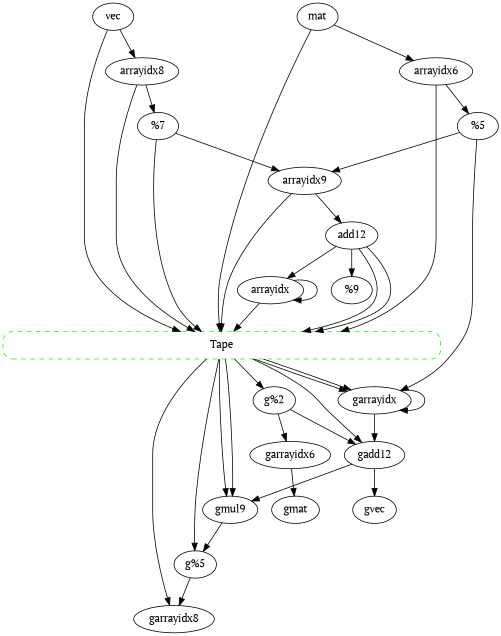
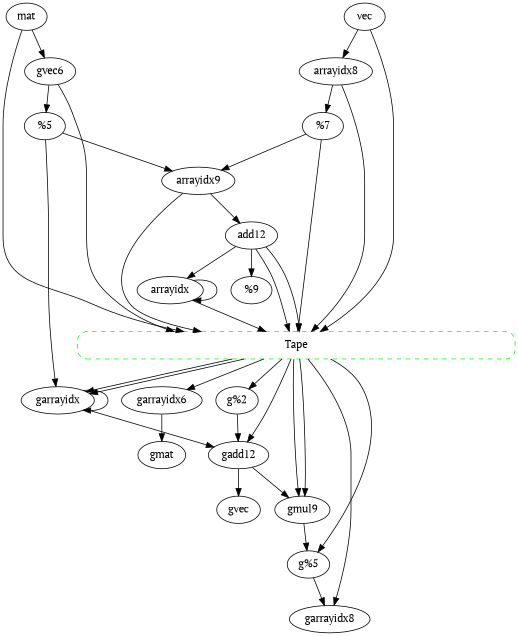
(436, 71) -> (50, 71)
(281, 424) -> (229, 373)
